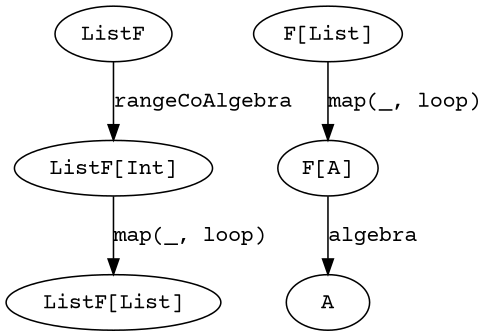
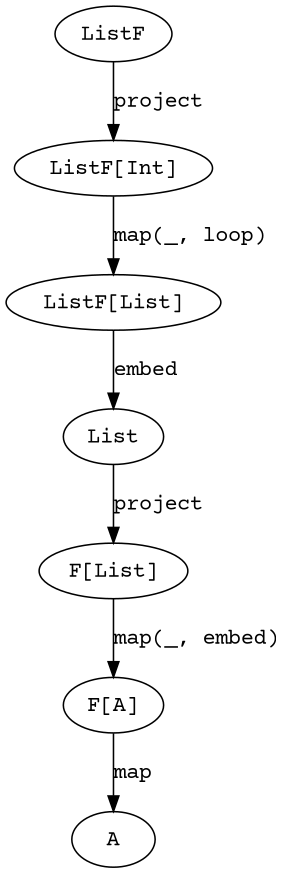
(203, 101) -> (158, 101)
(405, 101) -> (197, 638)
(373, 235) -> (133, 772)
none -> (113, 437)
